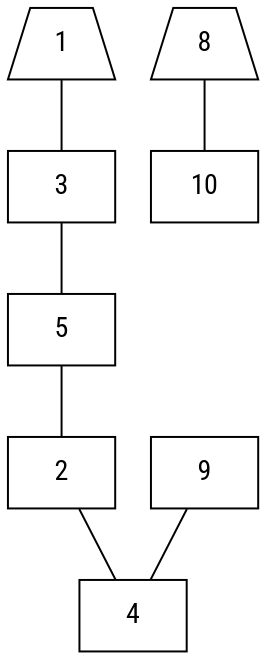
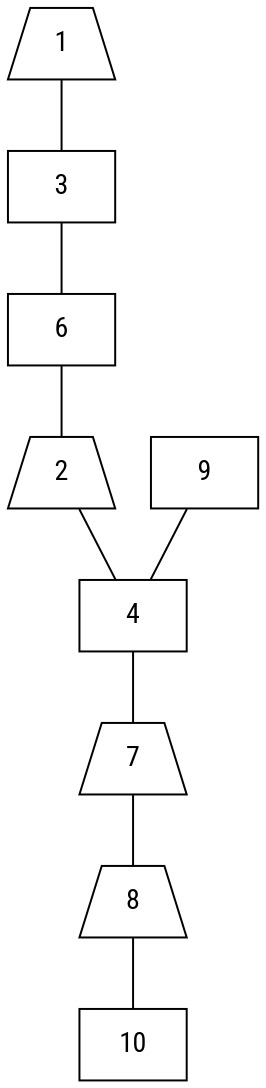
(62, 330) -> (62, 330)
(62, 473) -> (62, 473)
none -> (133, 759)
